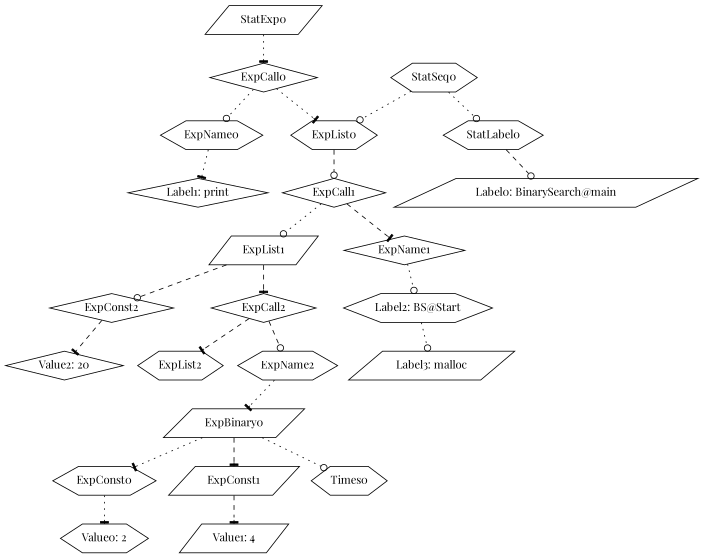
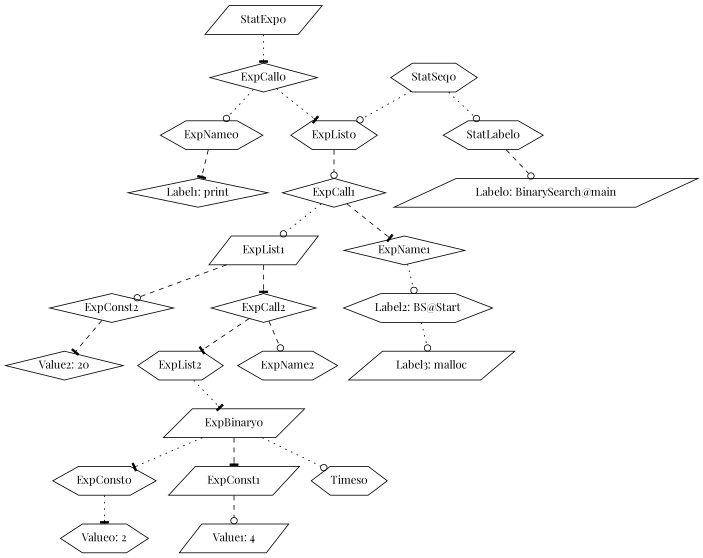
(205, 162) -> (205, 162)
(262, 393) -> (206, 393)
(234, 506) -> (234, 506)
